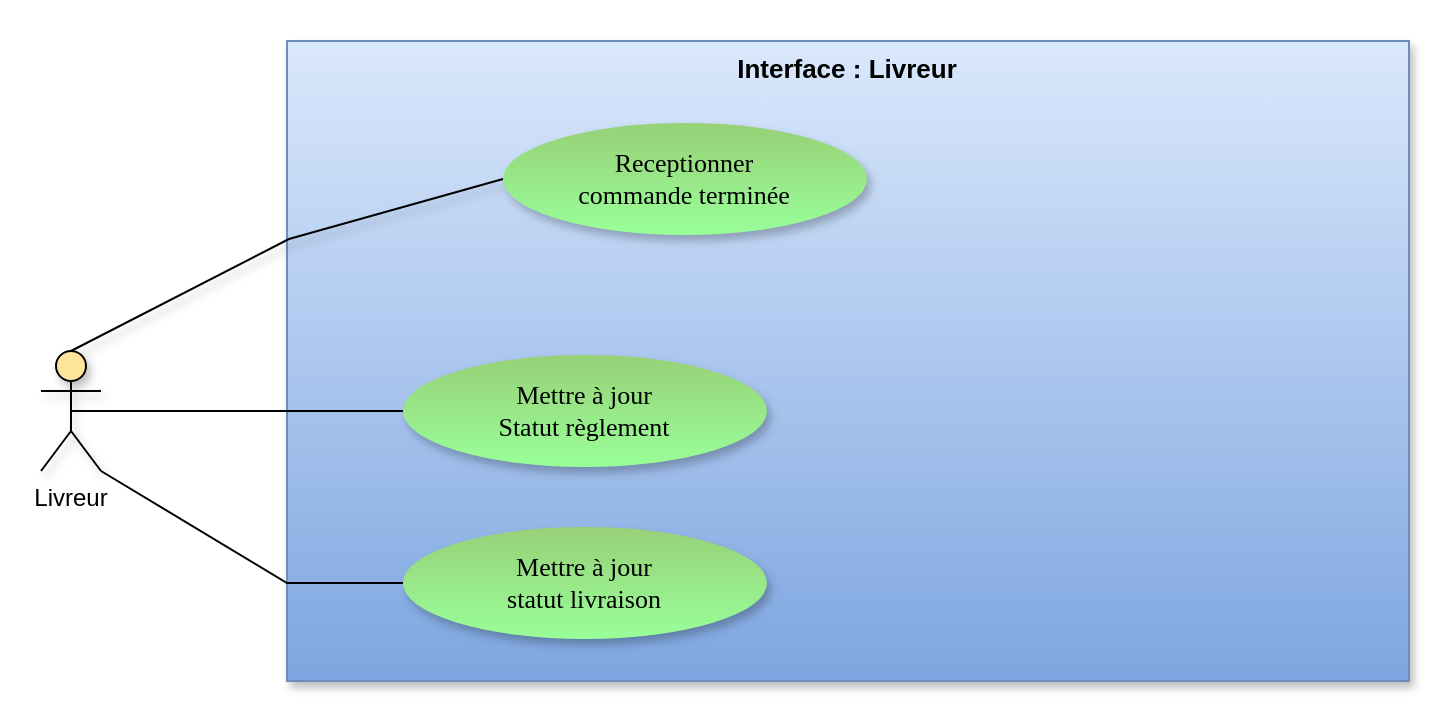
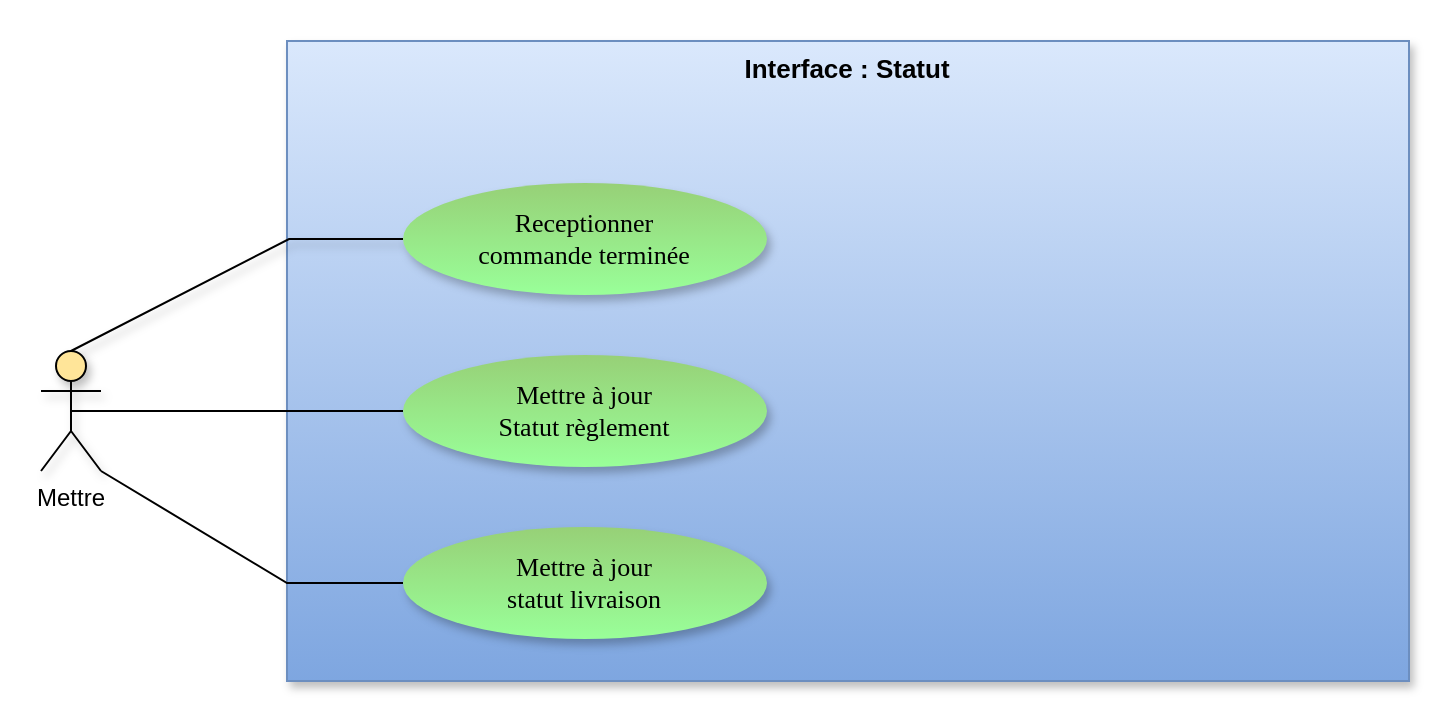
(848, 69) -> (848, 69)
(685, 179) -> (585, 239)
(72, 499) -> (72, 499)
